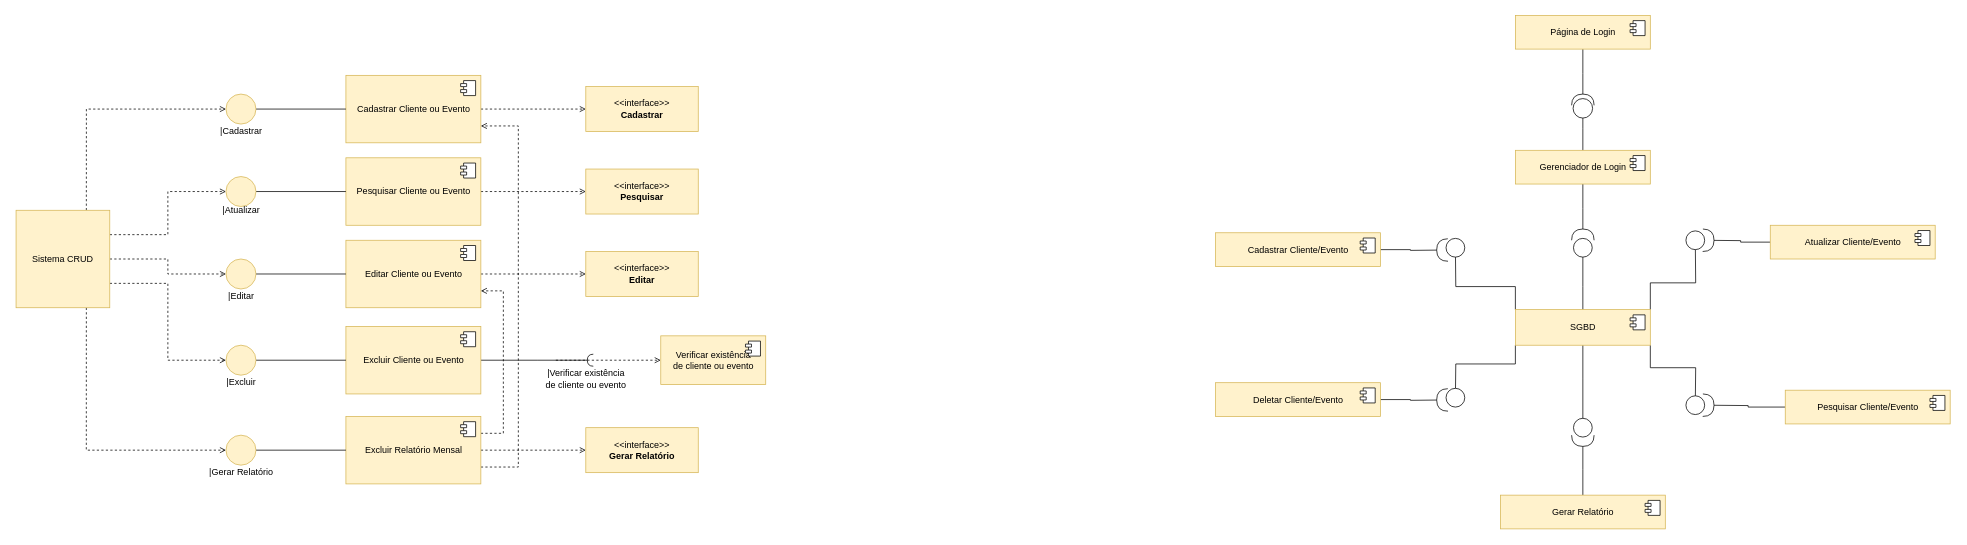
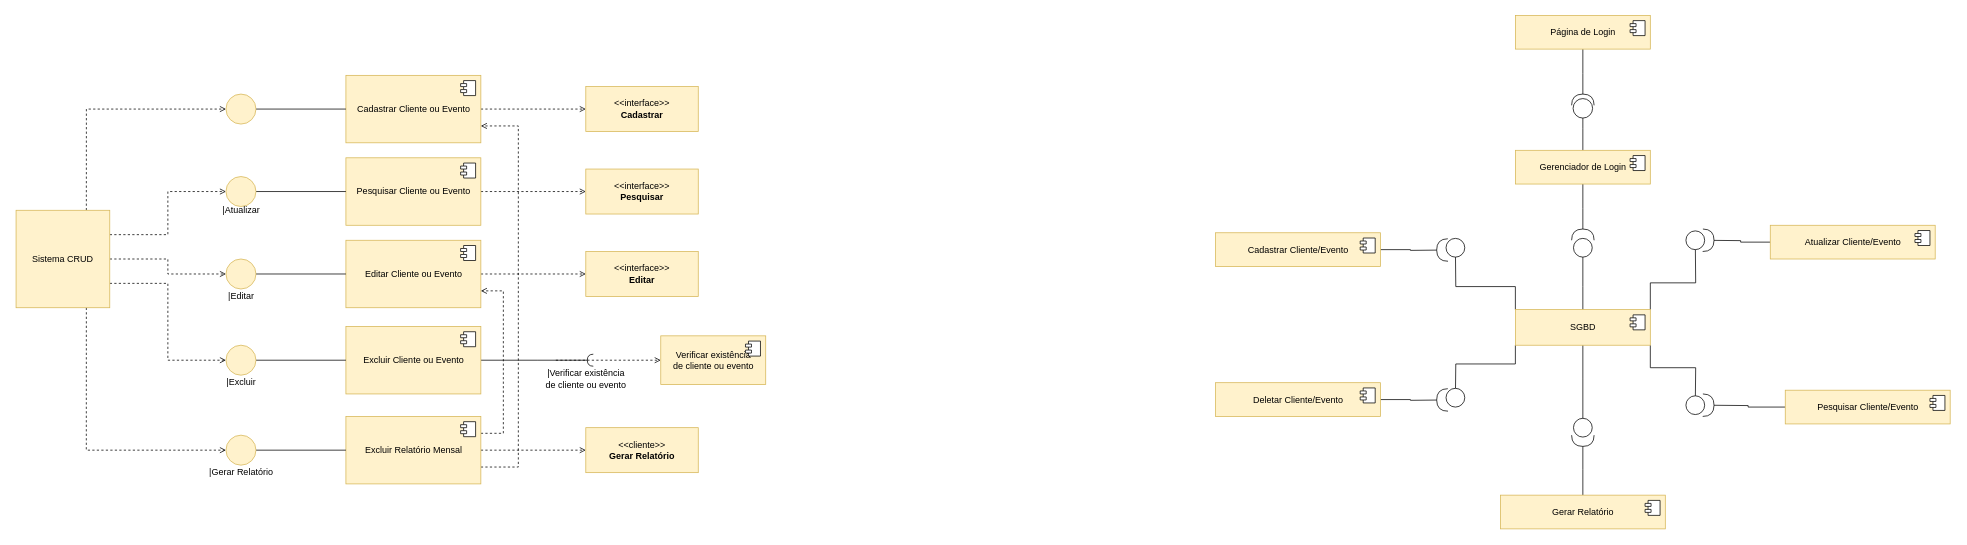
(240, 132) -> none
(642, 450) -> (642, 450)
